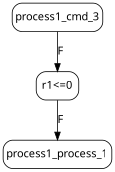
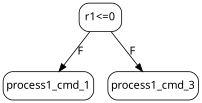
(57, 48) -> (124, 48)
(57, 154) -> (48, 86)
